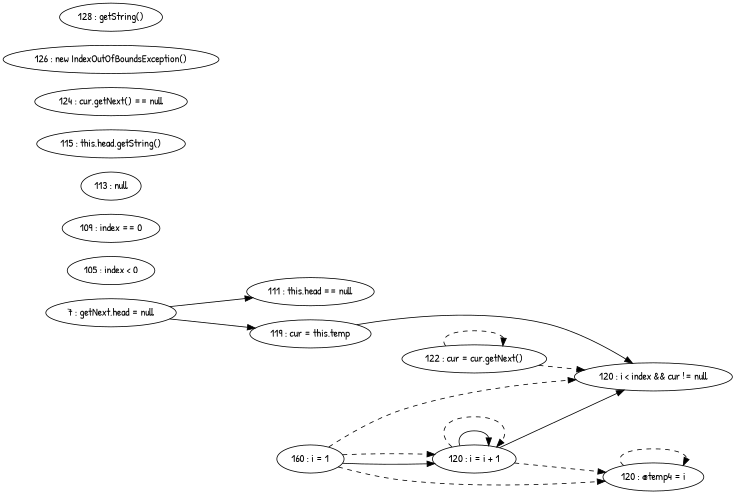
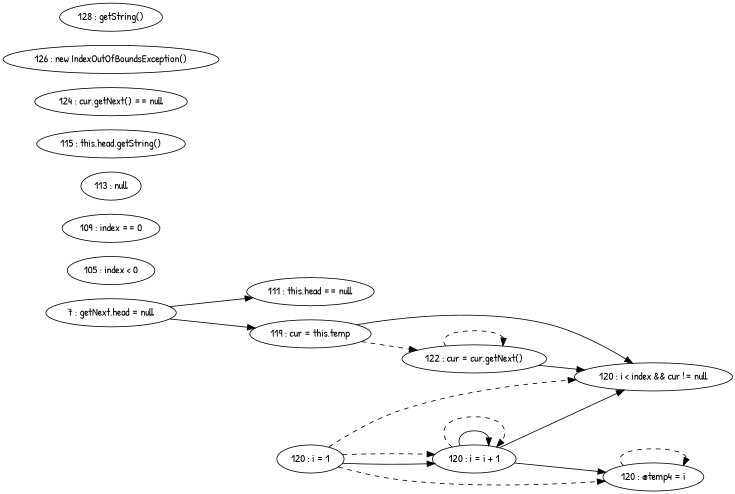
none -> (385, 345)
(558, 367) -> (558, 367)
(310, 459) -> (310, 459)
(556, 467) -> (556, 467)
